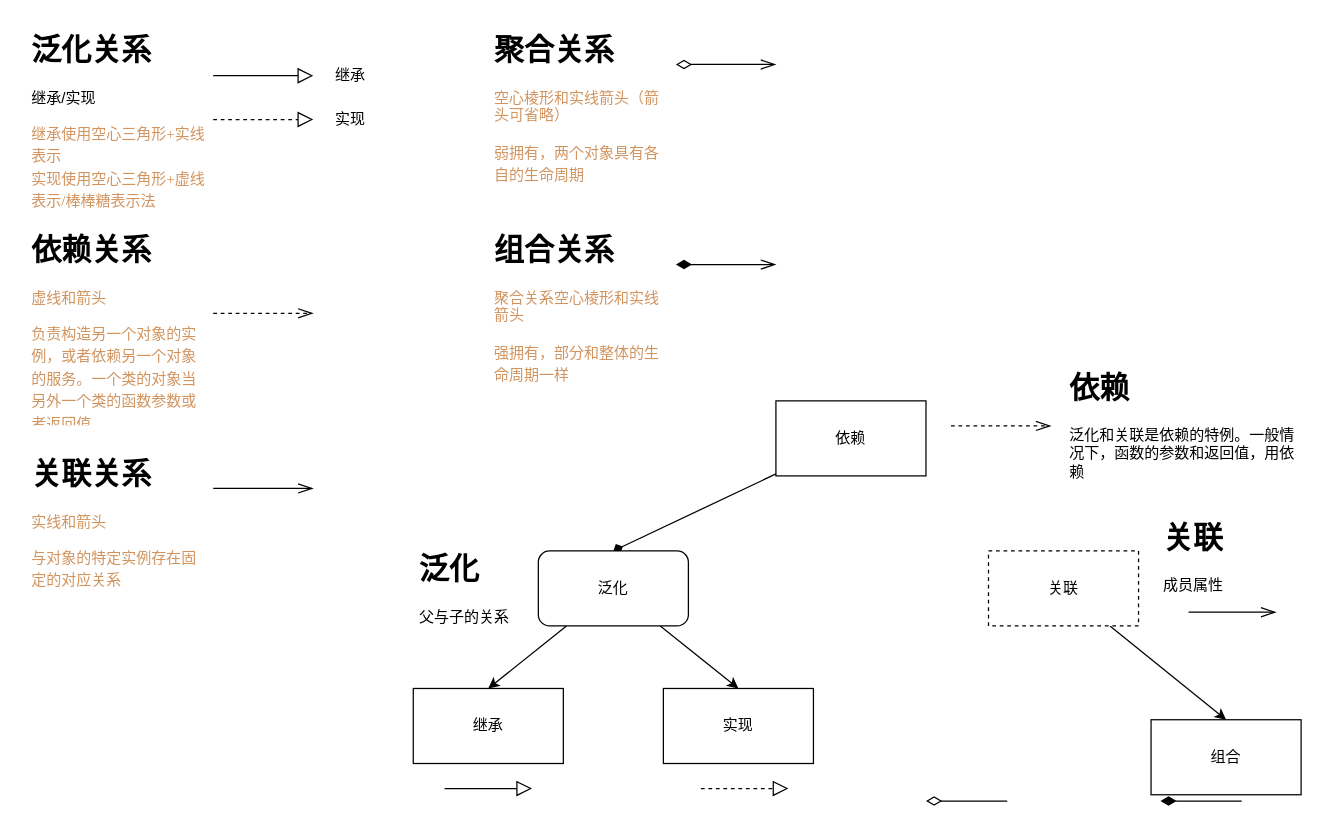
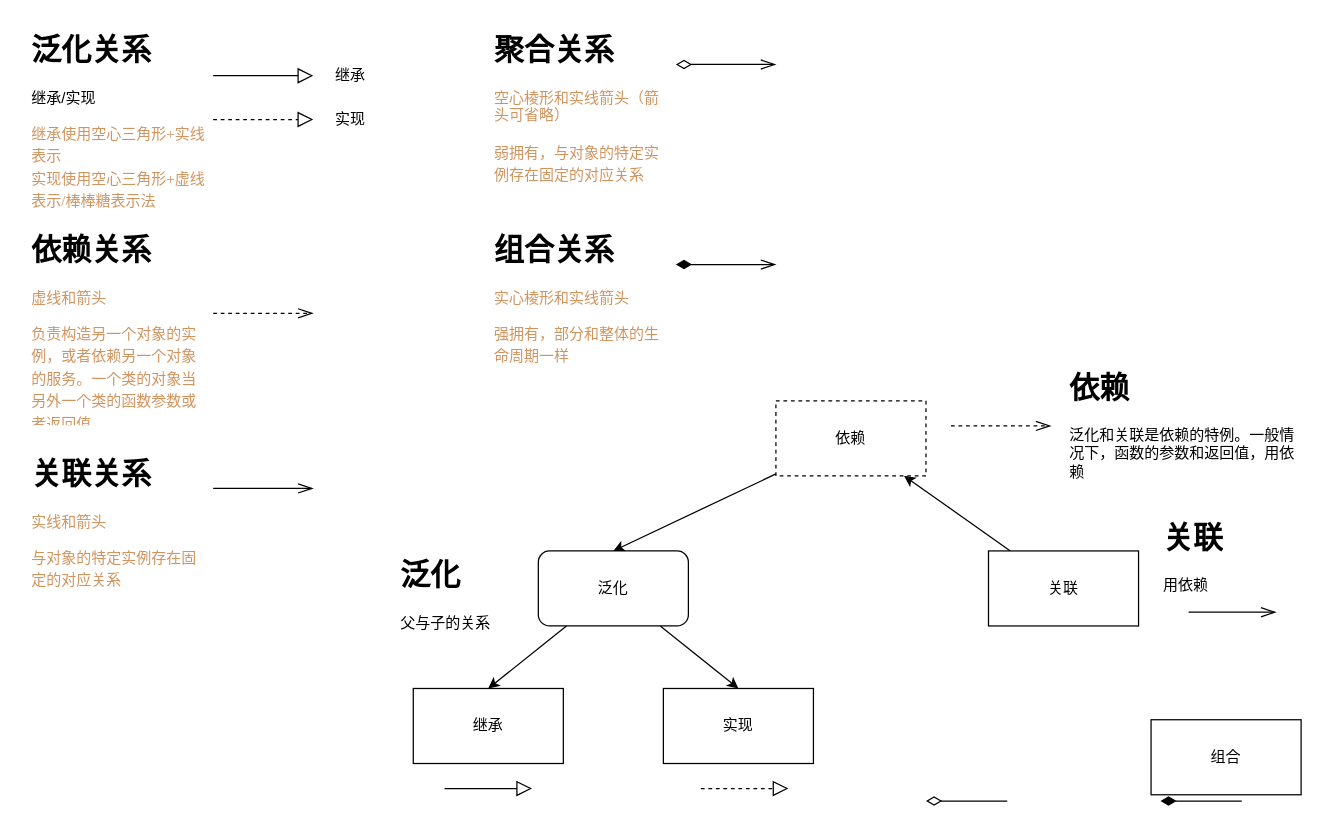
(583, 58) -> (583, 58)
(583, 258) -> (583, 249)
(851, 438) -> (851, 438)
(1193, 519) -> (1186, 519)
(623, 546) -> (622, 546)
(463, 588) -> (444, 594)
(1063, 588) -> (1063, 588)
(1164, 670) -> (960, 515)
